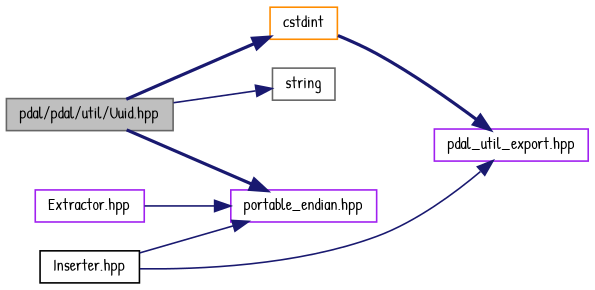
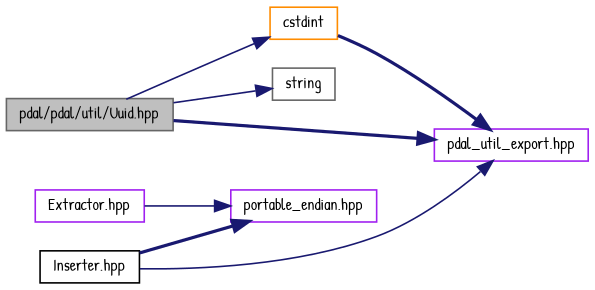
(190, 71) -> (190, 71)
(189, 157) -> (296, 129)
(187, 239) -> (187, 239)
